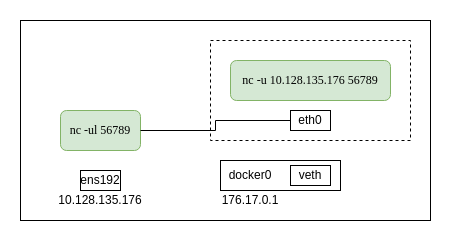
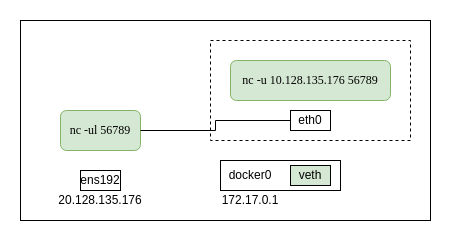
(311, 176) -> (311, 176)
(101, 201) -> (101, 201)
(251, 201) -> (251, 201)
